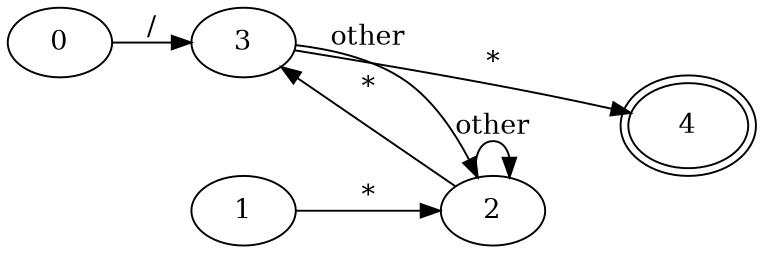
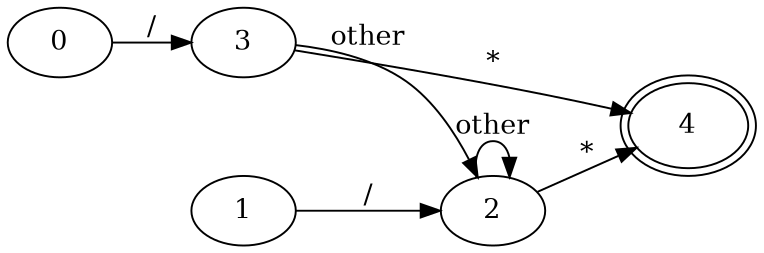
(376, 132) -> (578, 174)
(368, 196) -> (368, 196)
